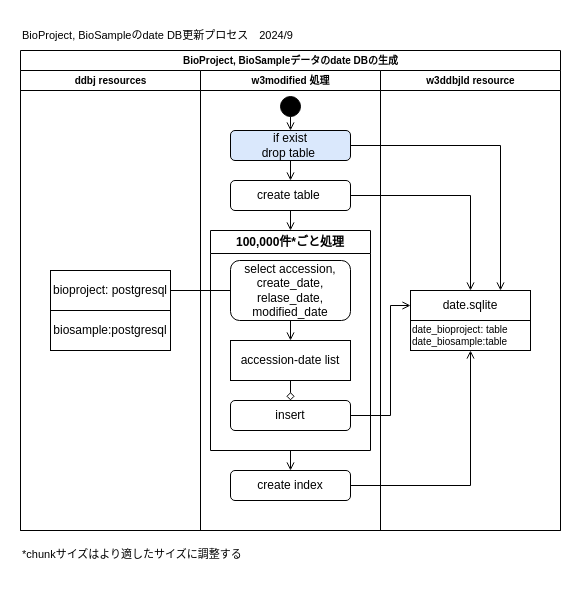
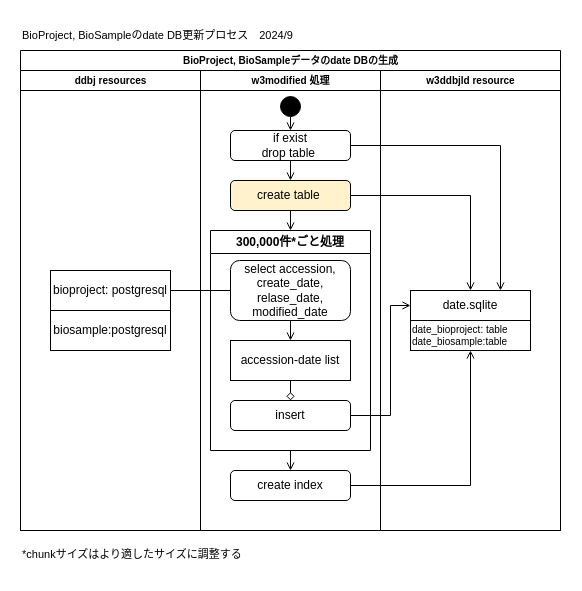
(291, 146) -> (291, 146)
(291, 196) -> (291, 196)
(291, 243) -> (291, 243)
